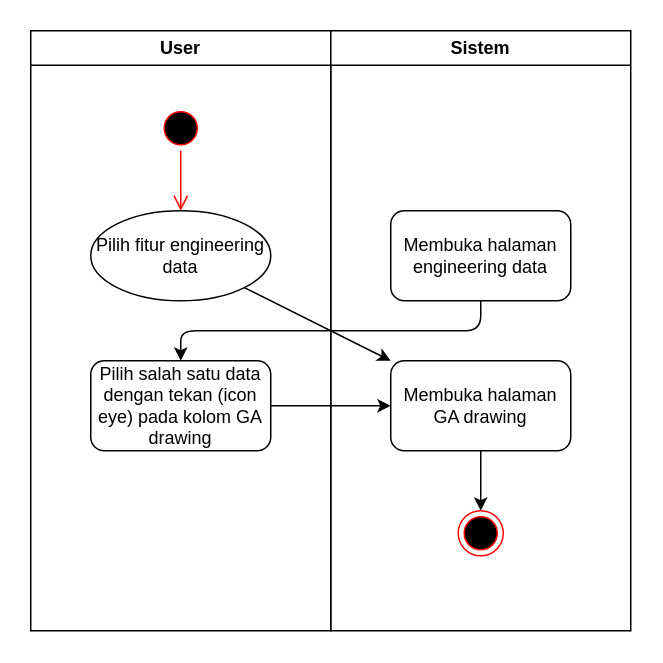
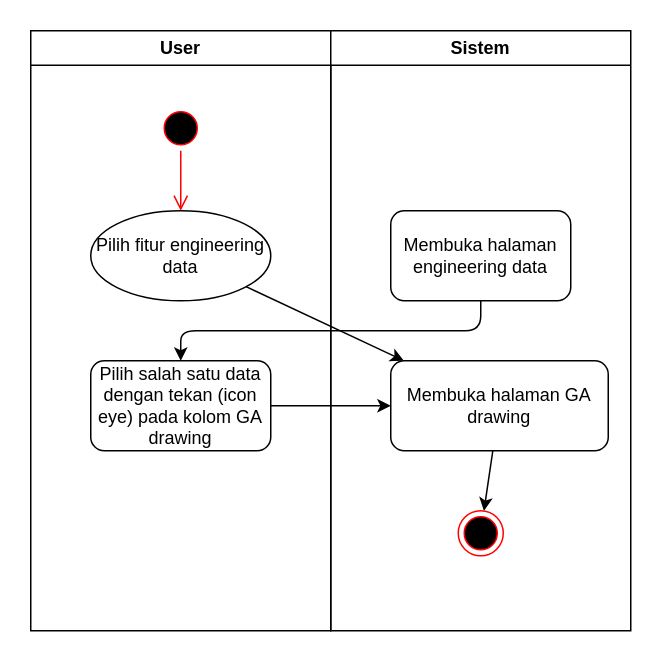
(481, 406) -> (500, 406)
